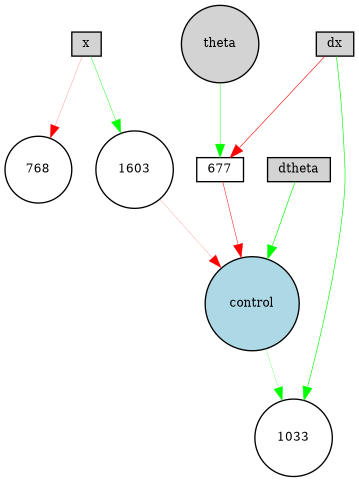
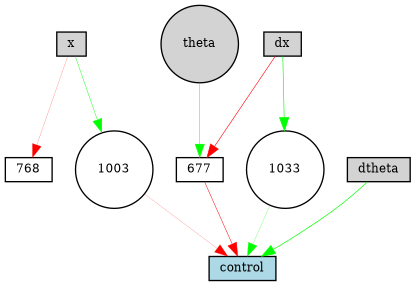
(38, 170) -> (29, 170)
(135, 170) -> (114, 170)
(252, 304) -> (243, 269)
(272, 368) -> (261, 225)
